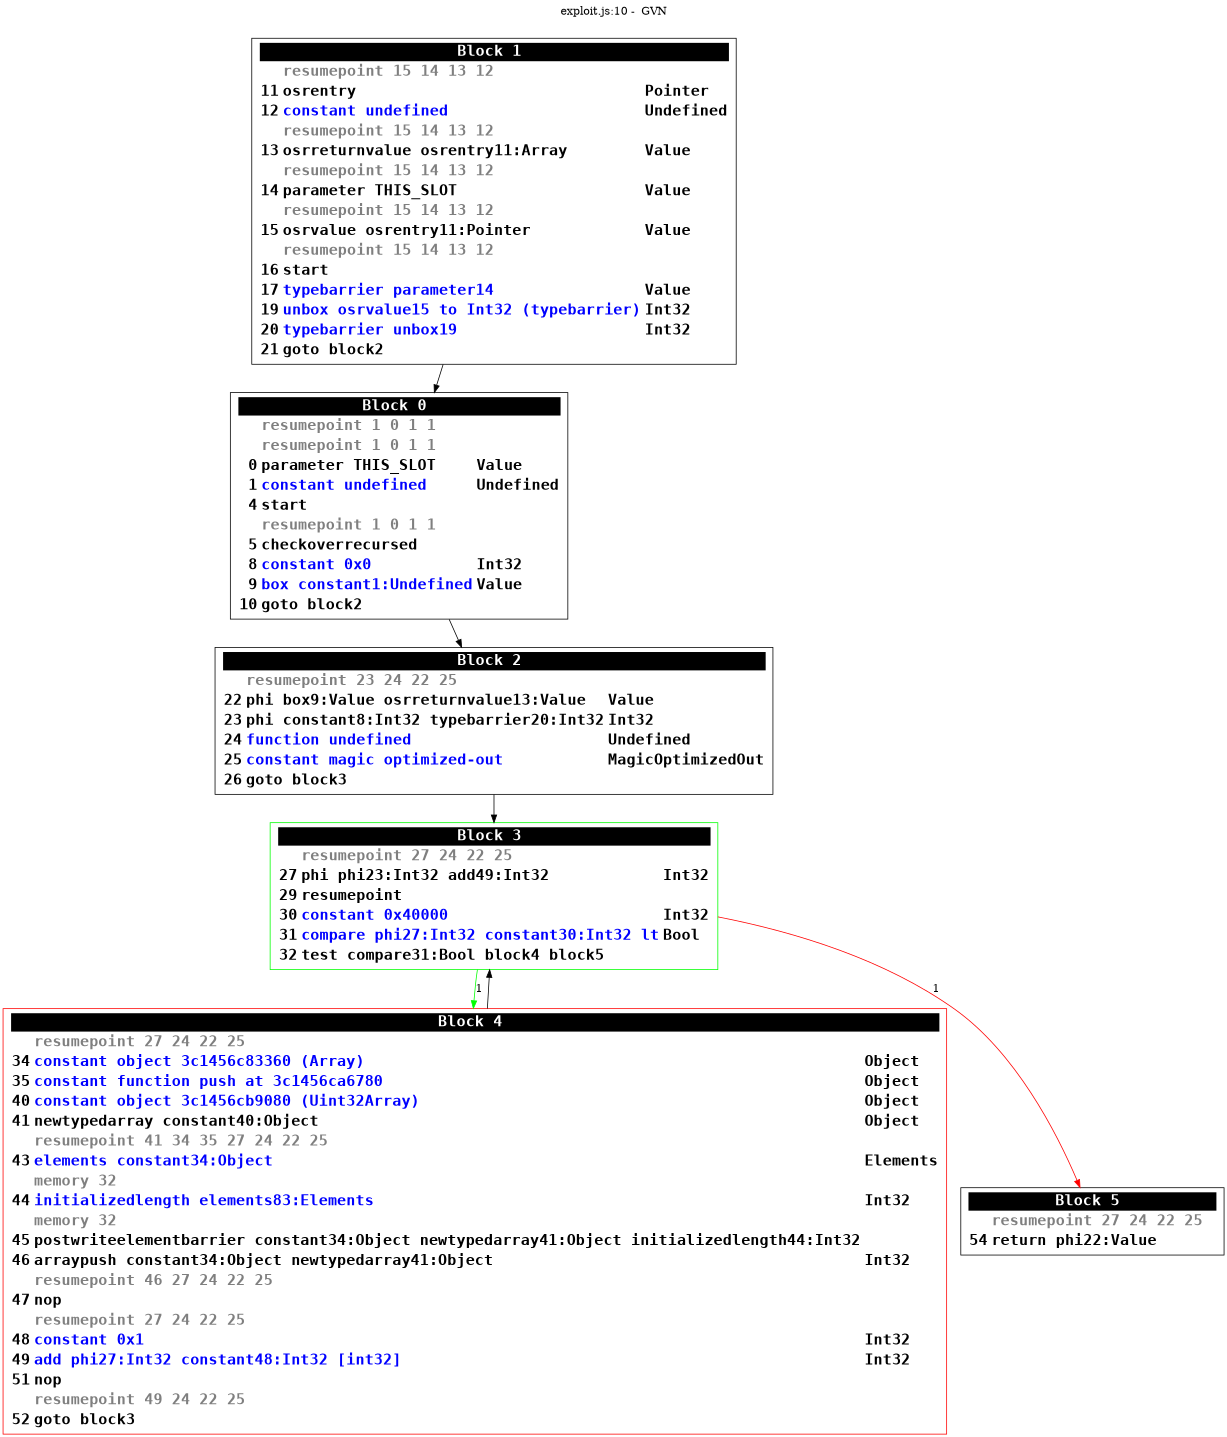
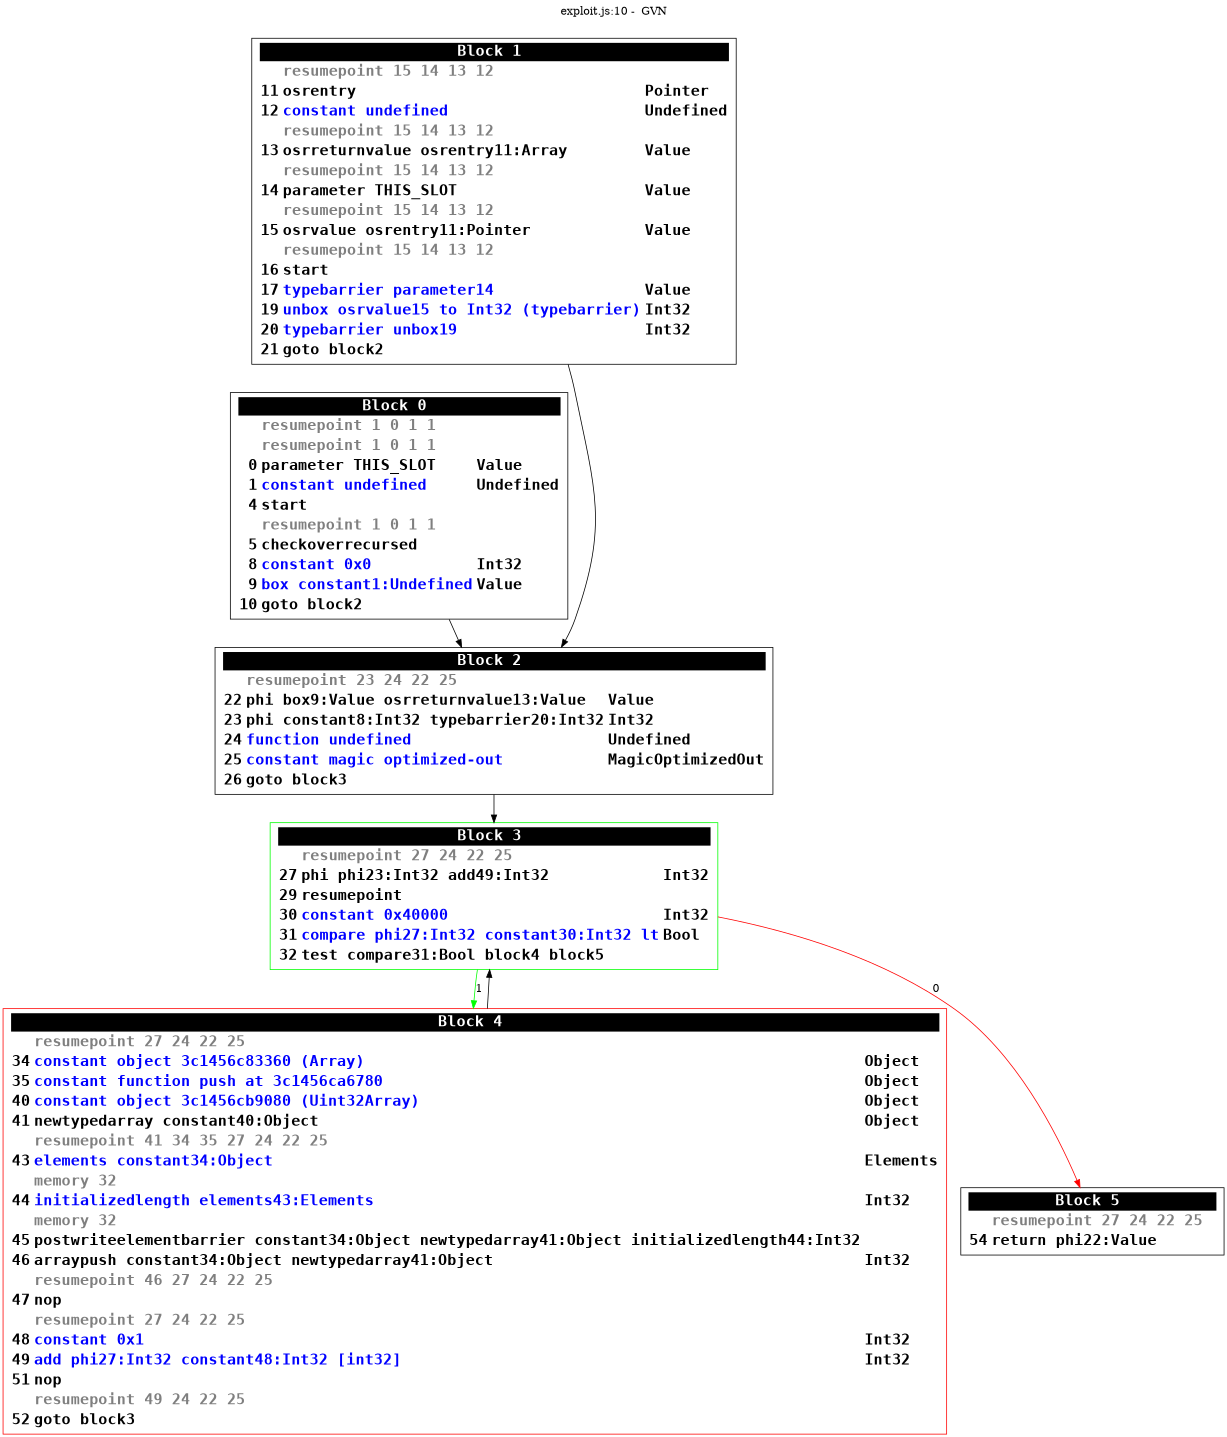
(440, 375) -> (595, 503)
(936, 989) -> (936, 989)
(204, 1201) -> (204, 1201)
